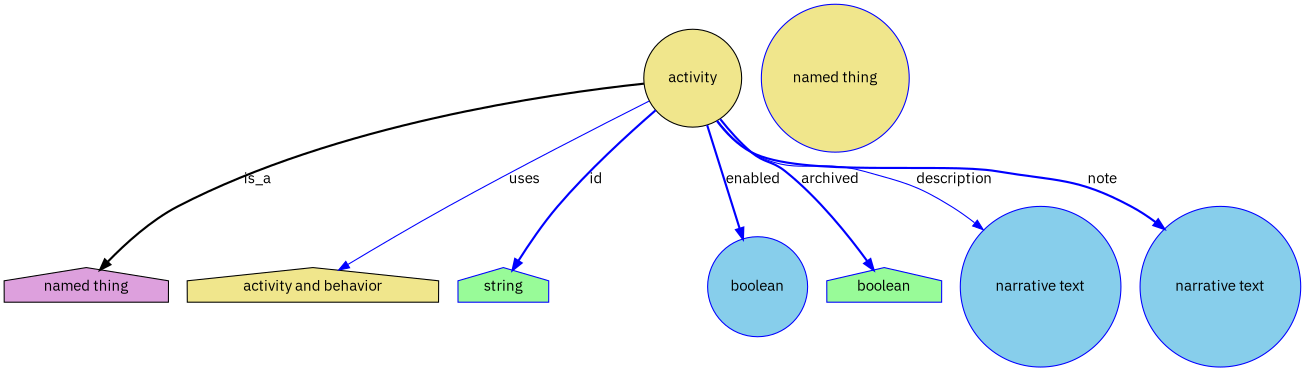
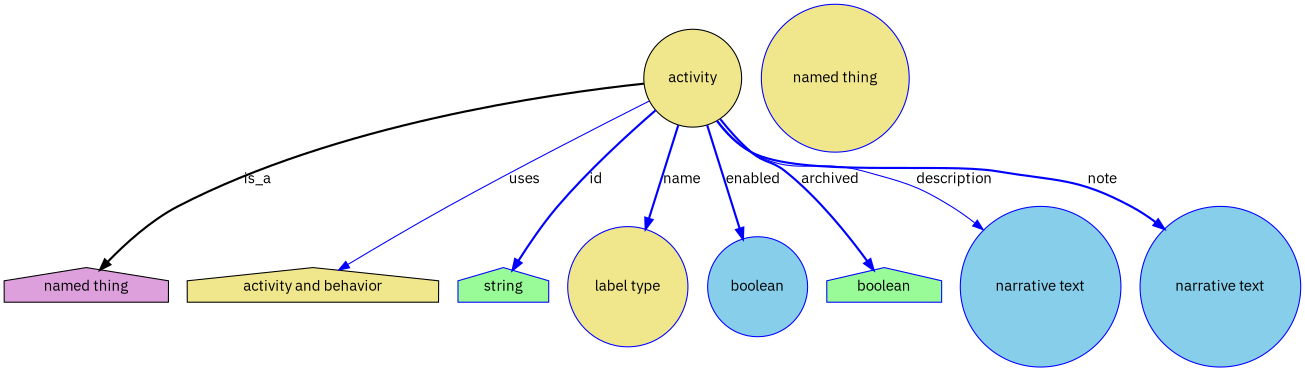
none -> (628, 287)
